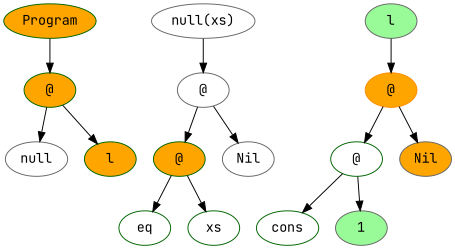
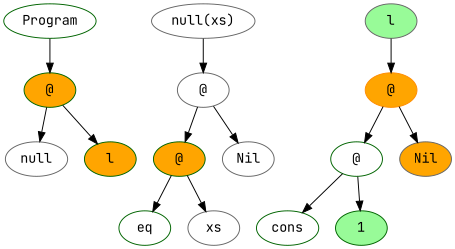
(50, 21) -> (50, 21)
(214, 228) -> (214, 228)
(361, 228) -> (361, 228)
